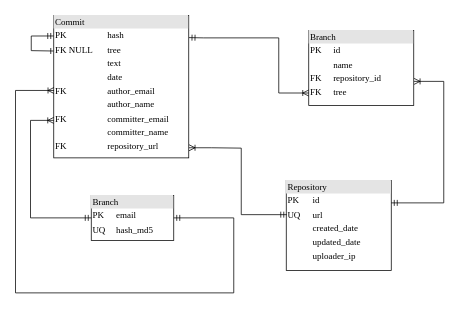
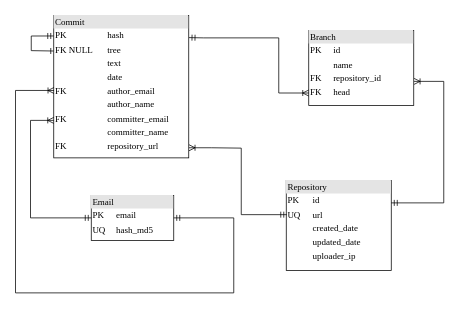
(339, 63) -> (339, 63)
(111, 217) -> (111, 217)
